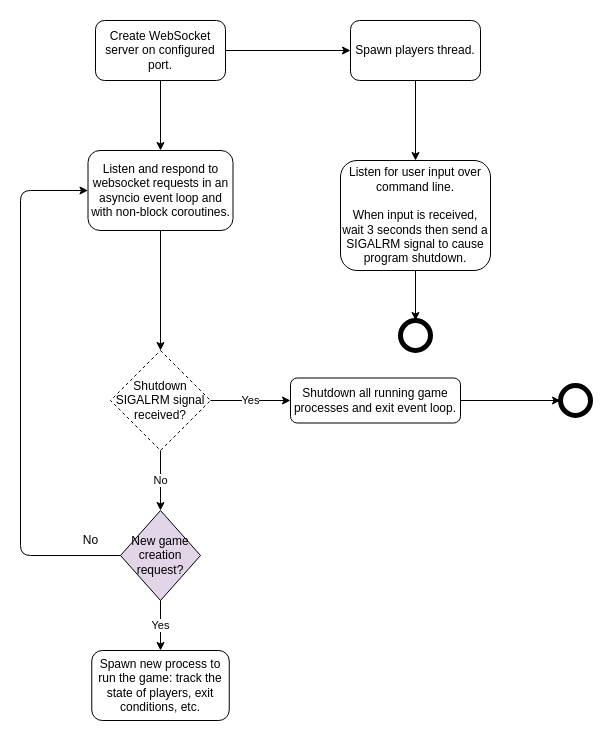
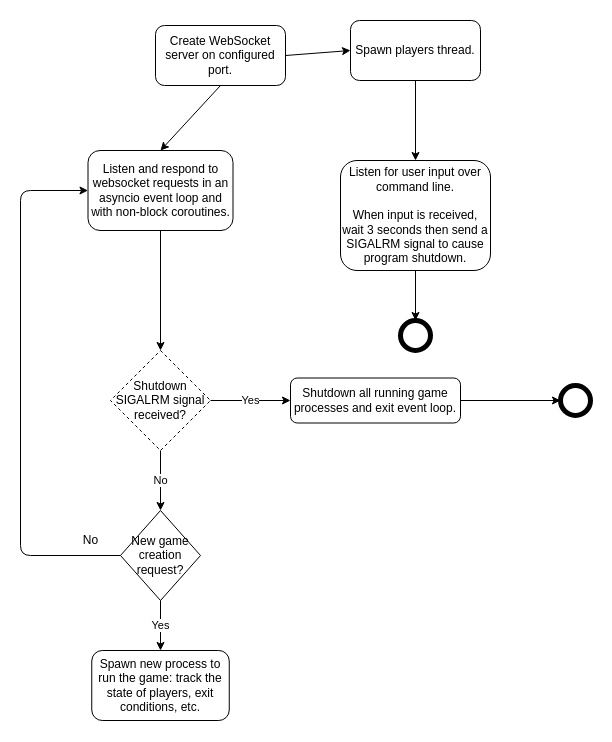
(161, 51) -> (221, 56)
(161, 556) -> (161, 556)
